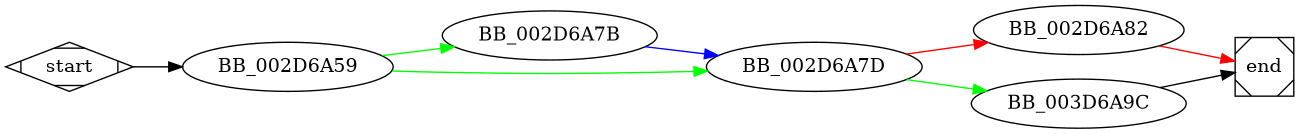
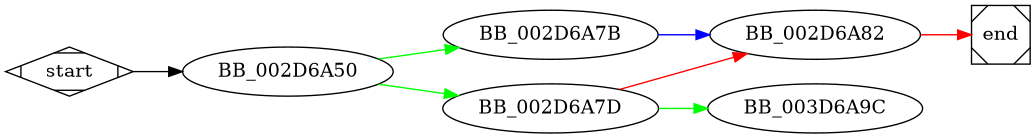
(675, 50) -> (677, 35)
(288, 67) -> (288, 72)
(1191, 81) -> none
